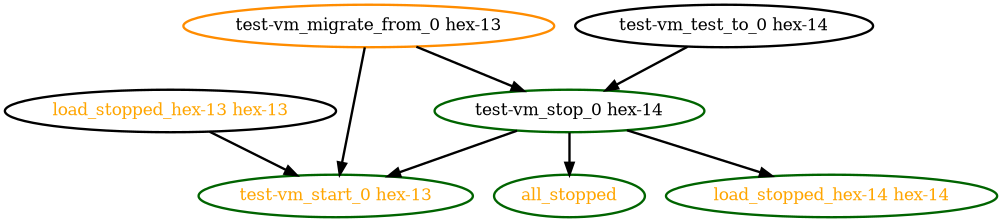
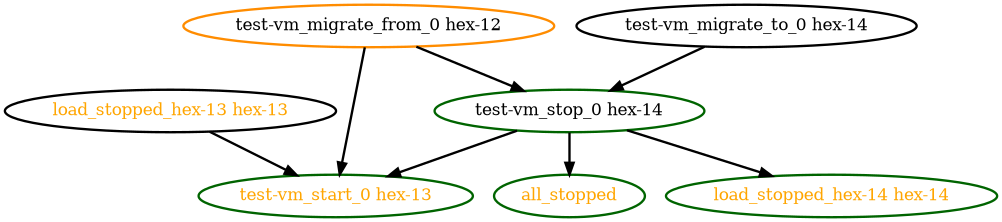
(369, 26) -> (369, 26)
(724, 26) -> (747, 26)
